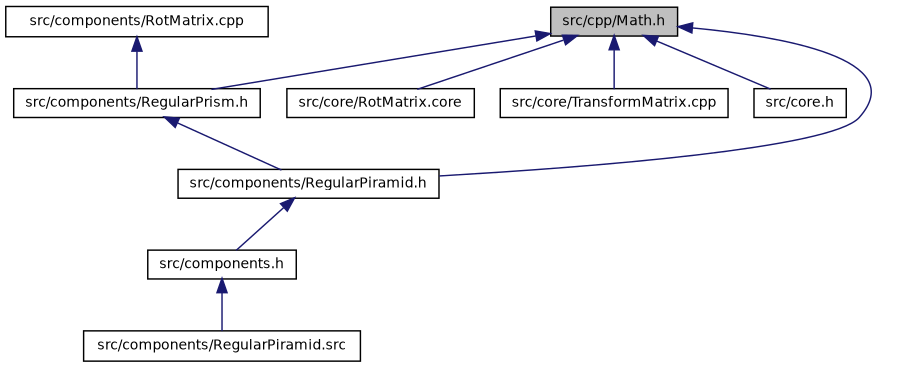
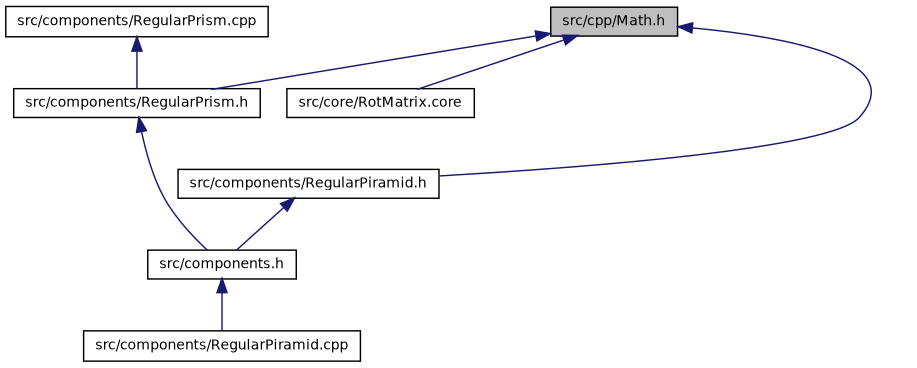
(137, 22) -> (137, 22)
(614, 103) -> none
(800, 103) -> none
(229, 147) -> (164, 197)
(222, 346) -> (222, 346)
